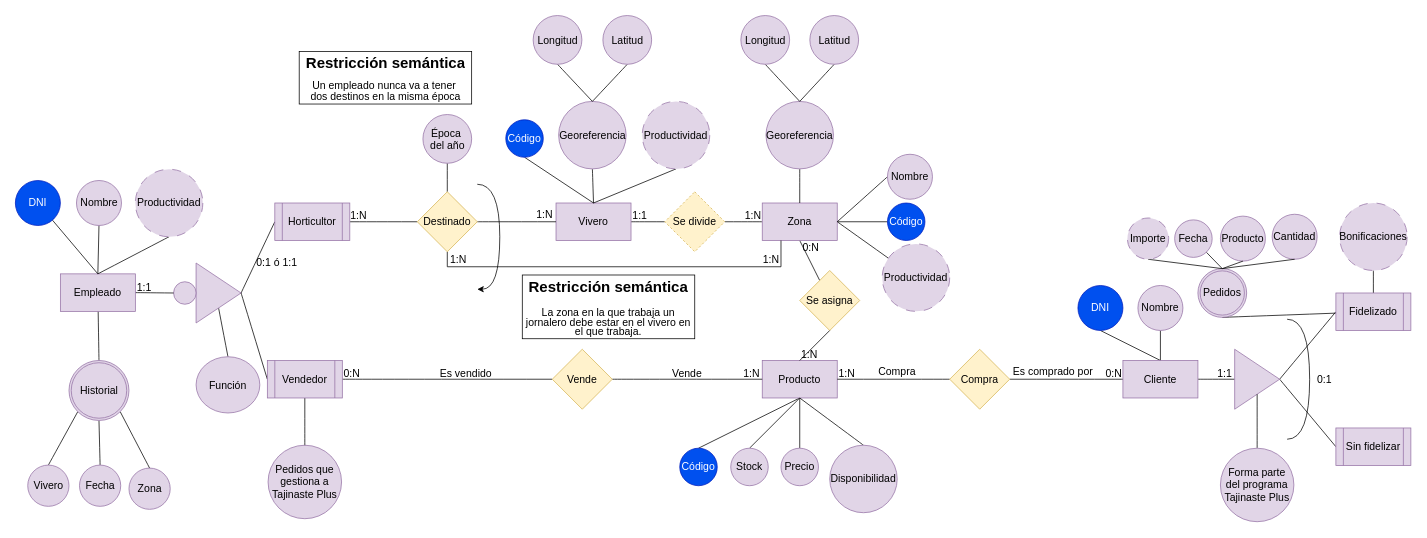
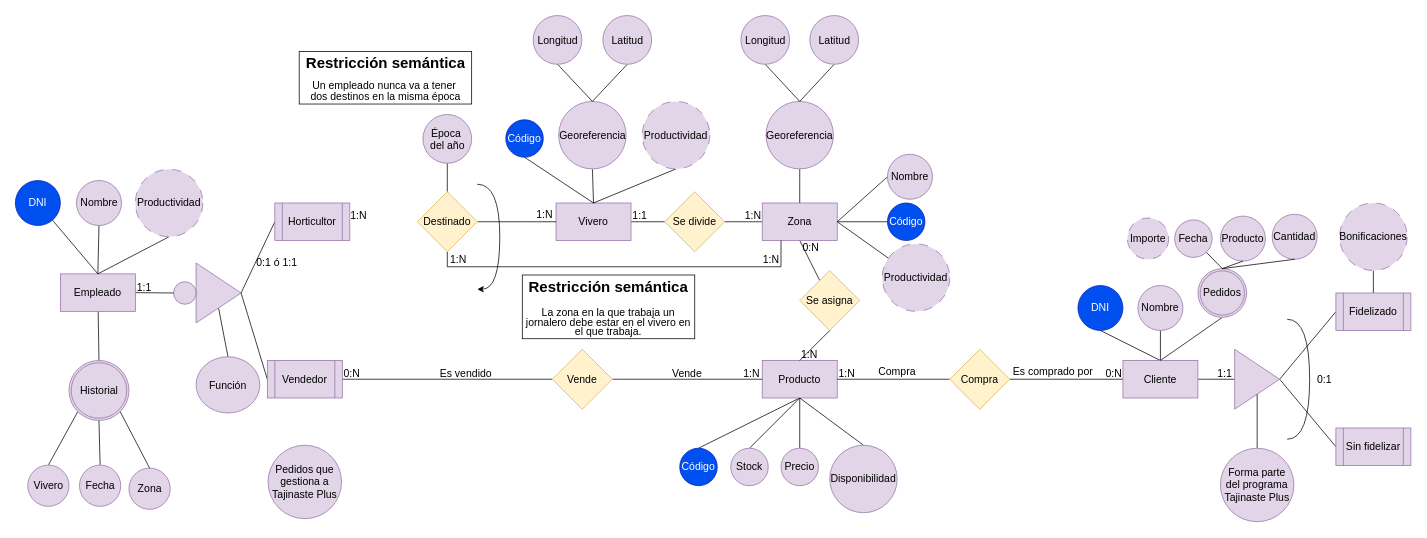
(384, 222) -> none
(695, 222) -> (695, 222)
(1184, 264) -> none
(1278, 315) -> (1192, 338)
(305, 422) -> none
